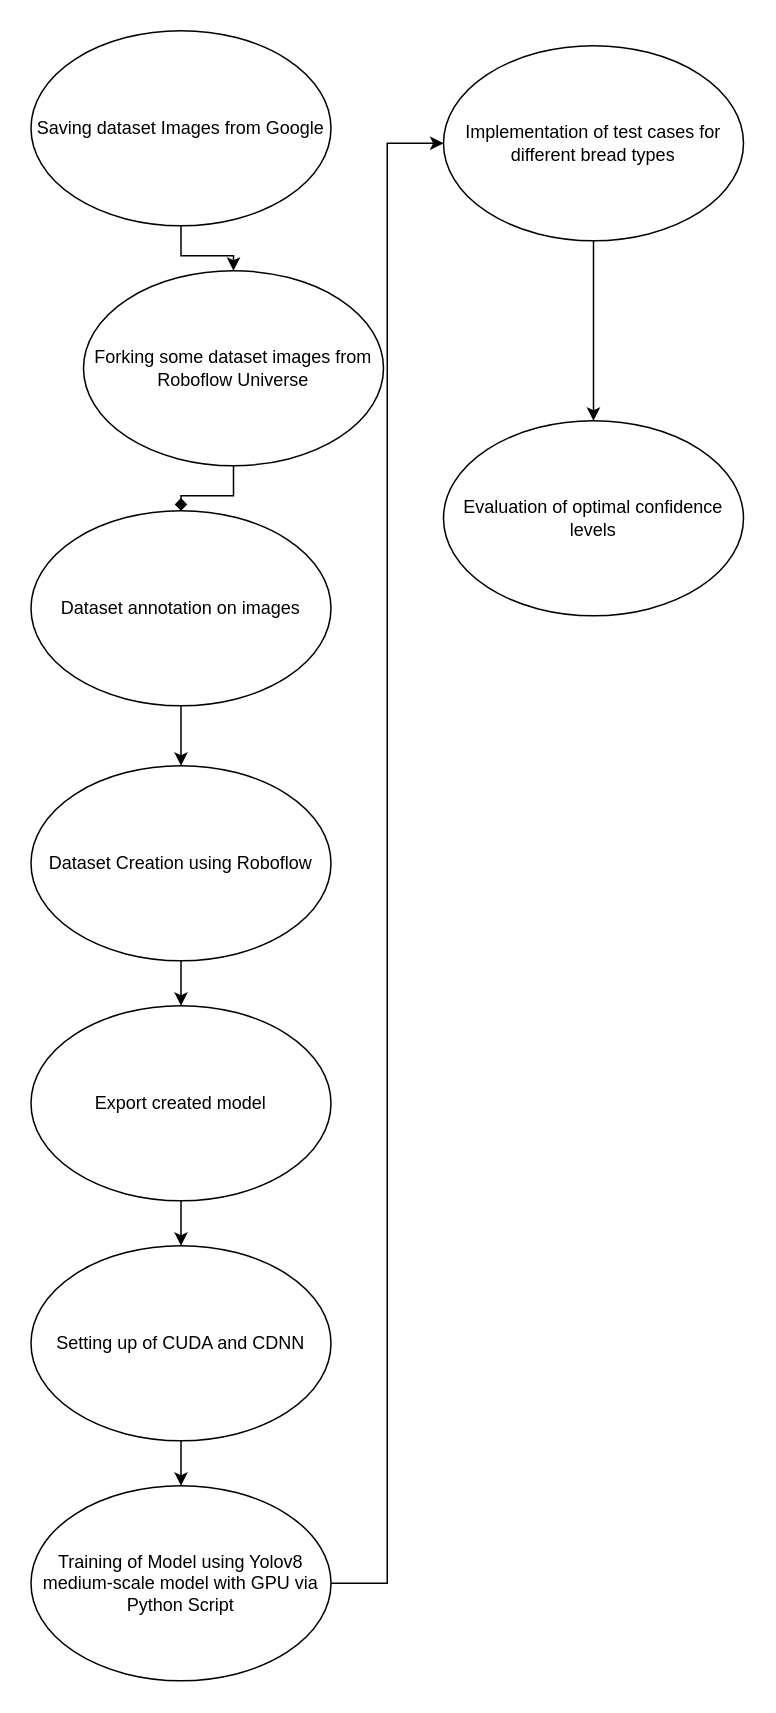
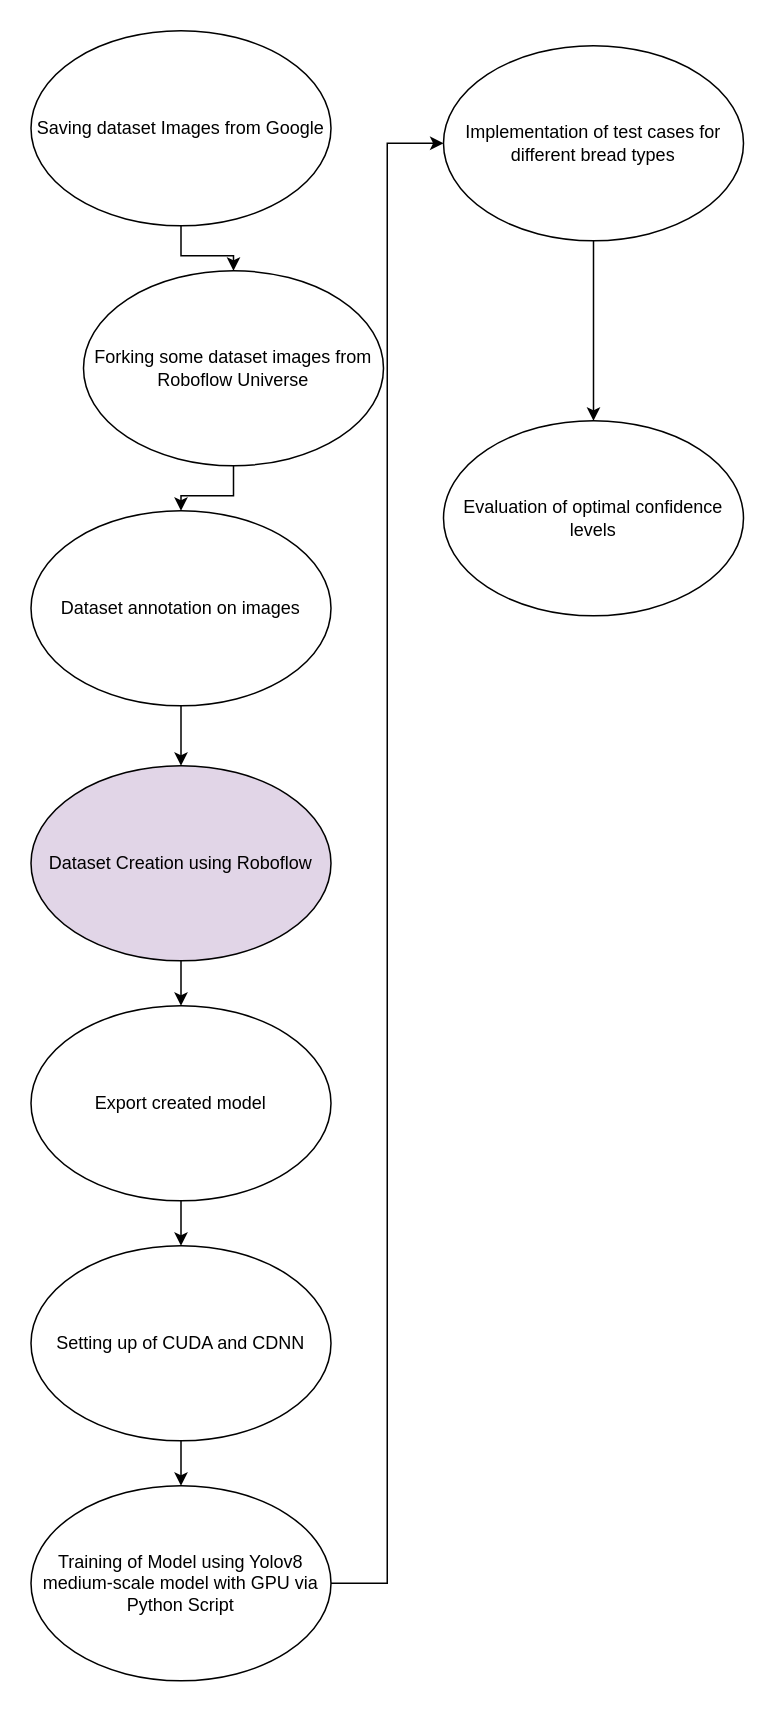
(183, 496) -> (183, 496)
(181, 863) -> (181, 863)
